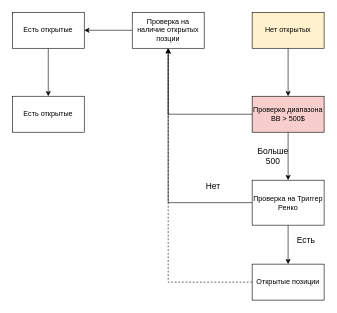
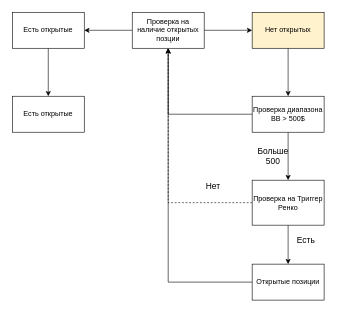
none -> (246, 30)
(288, 114) -> (288, 114)
(211, 203) -> (211, 203)
(171, 282) -> (171, 282)
